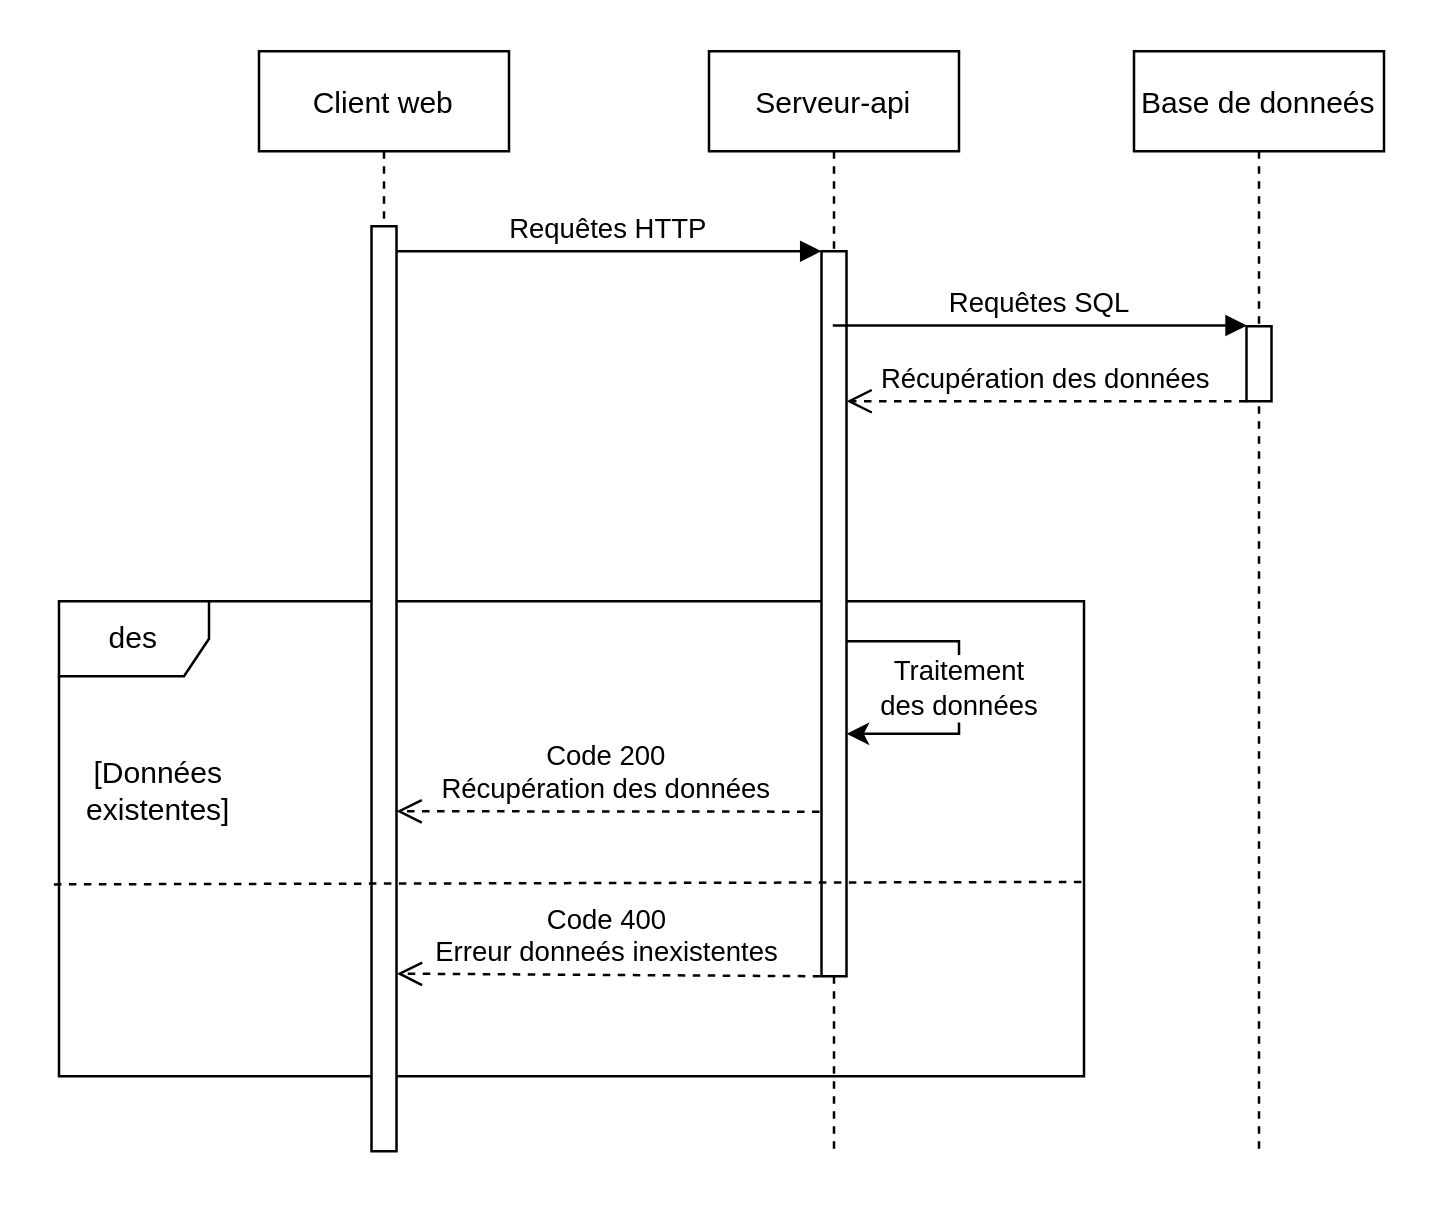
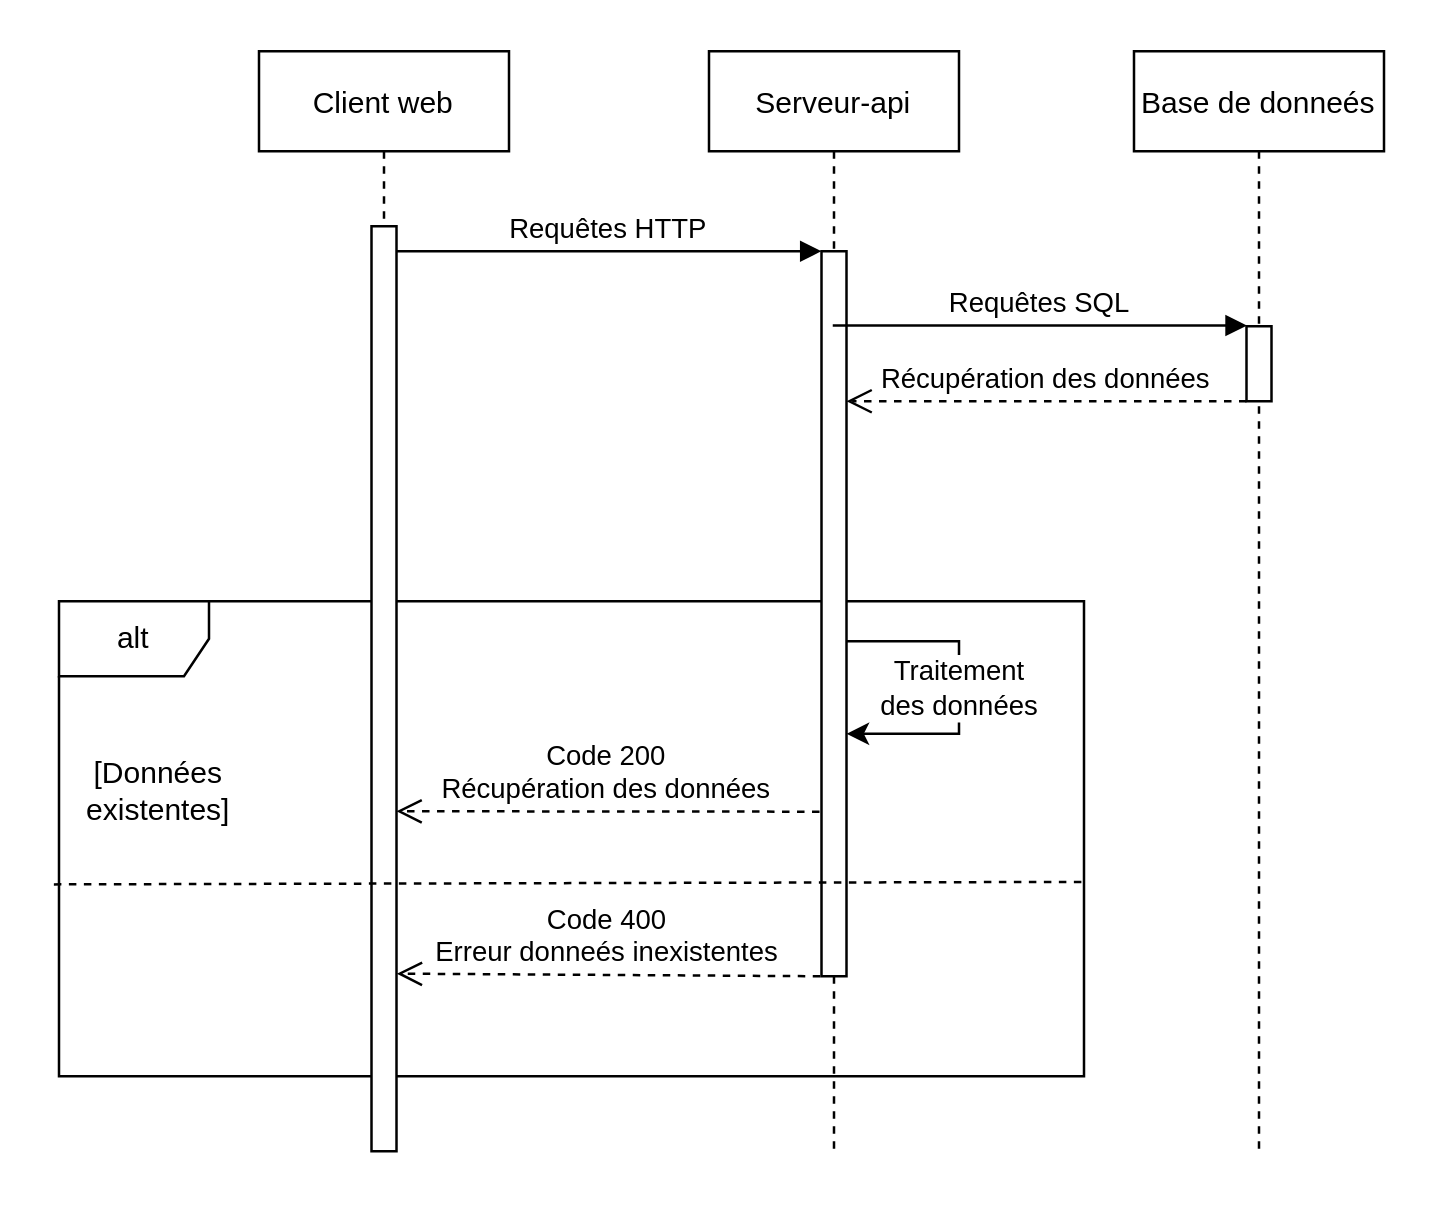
(134, 639) -> (134, 639)
